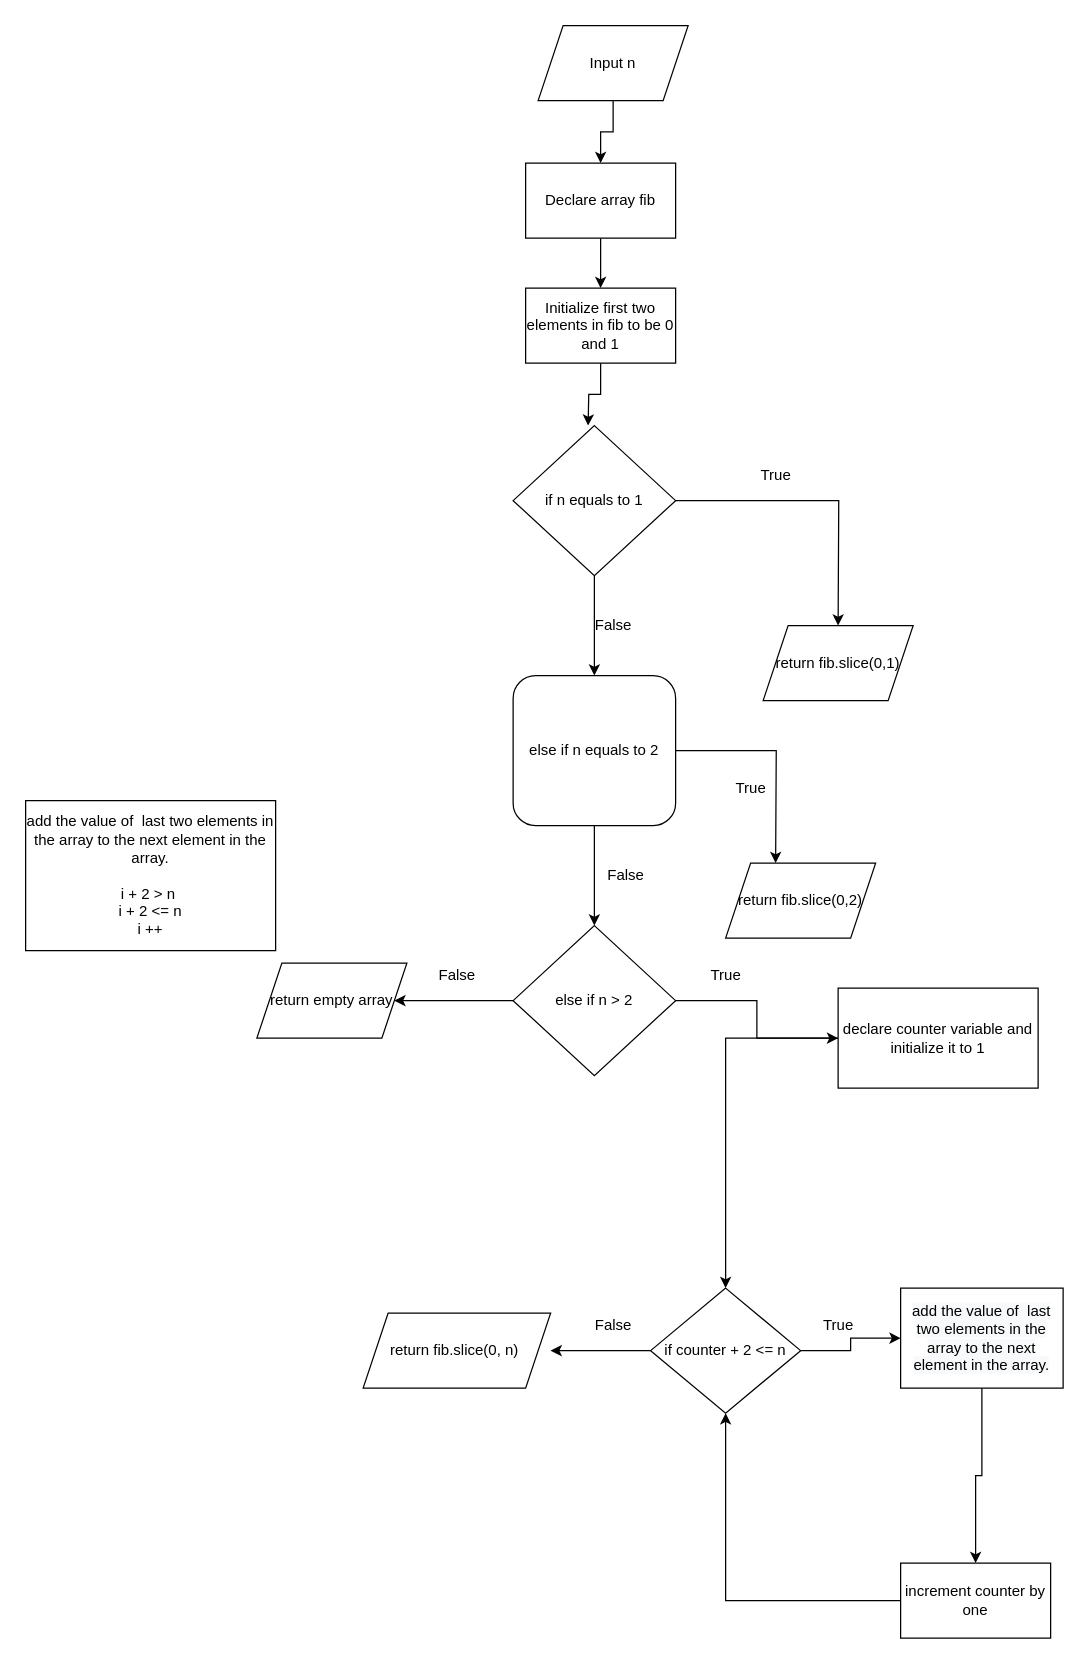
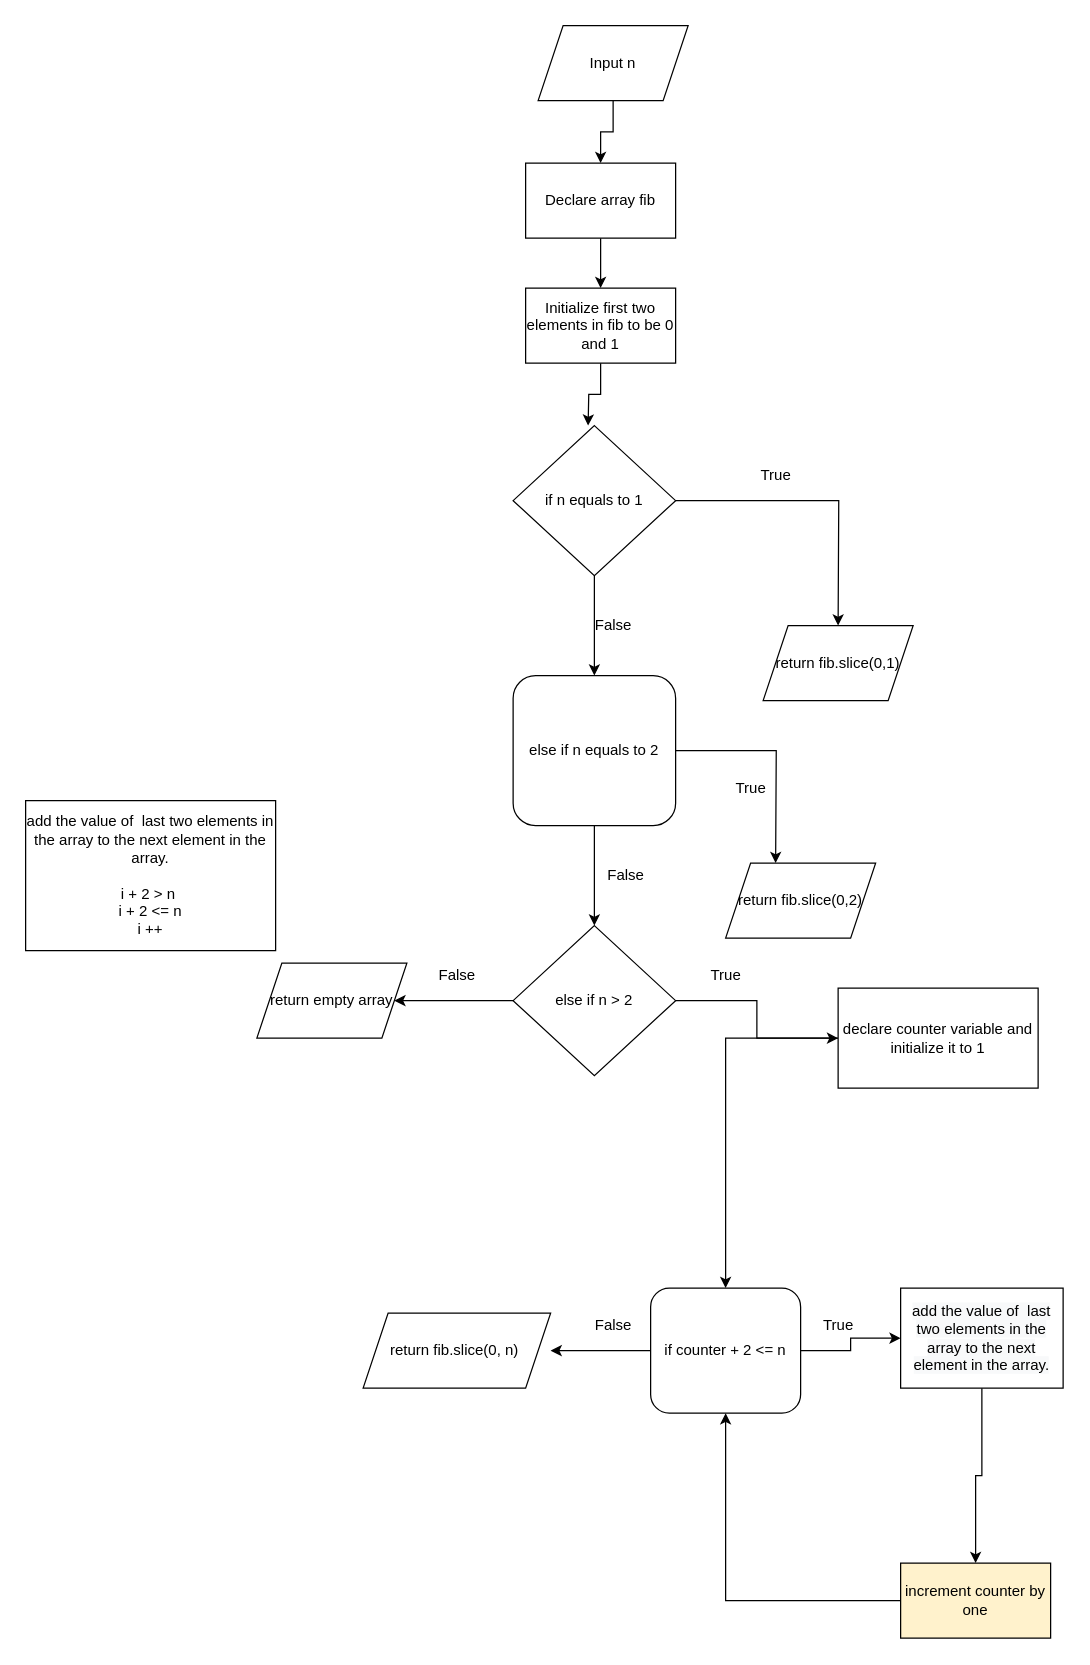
(726, 1351) -> (726, 1351)
(976, 1601) -> (976, 1601)
